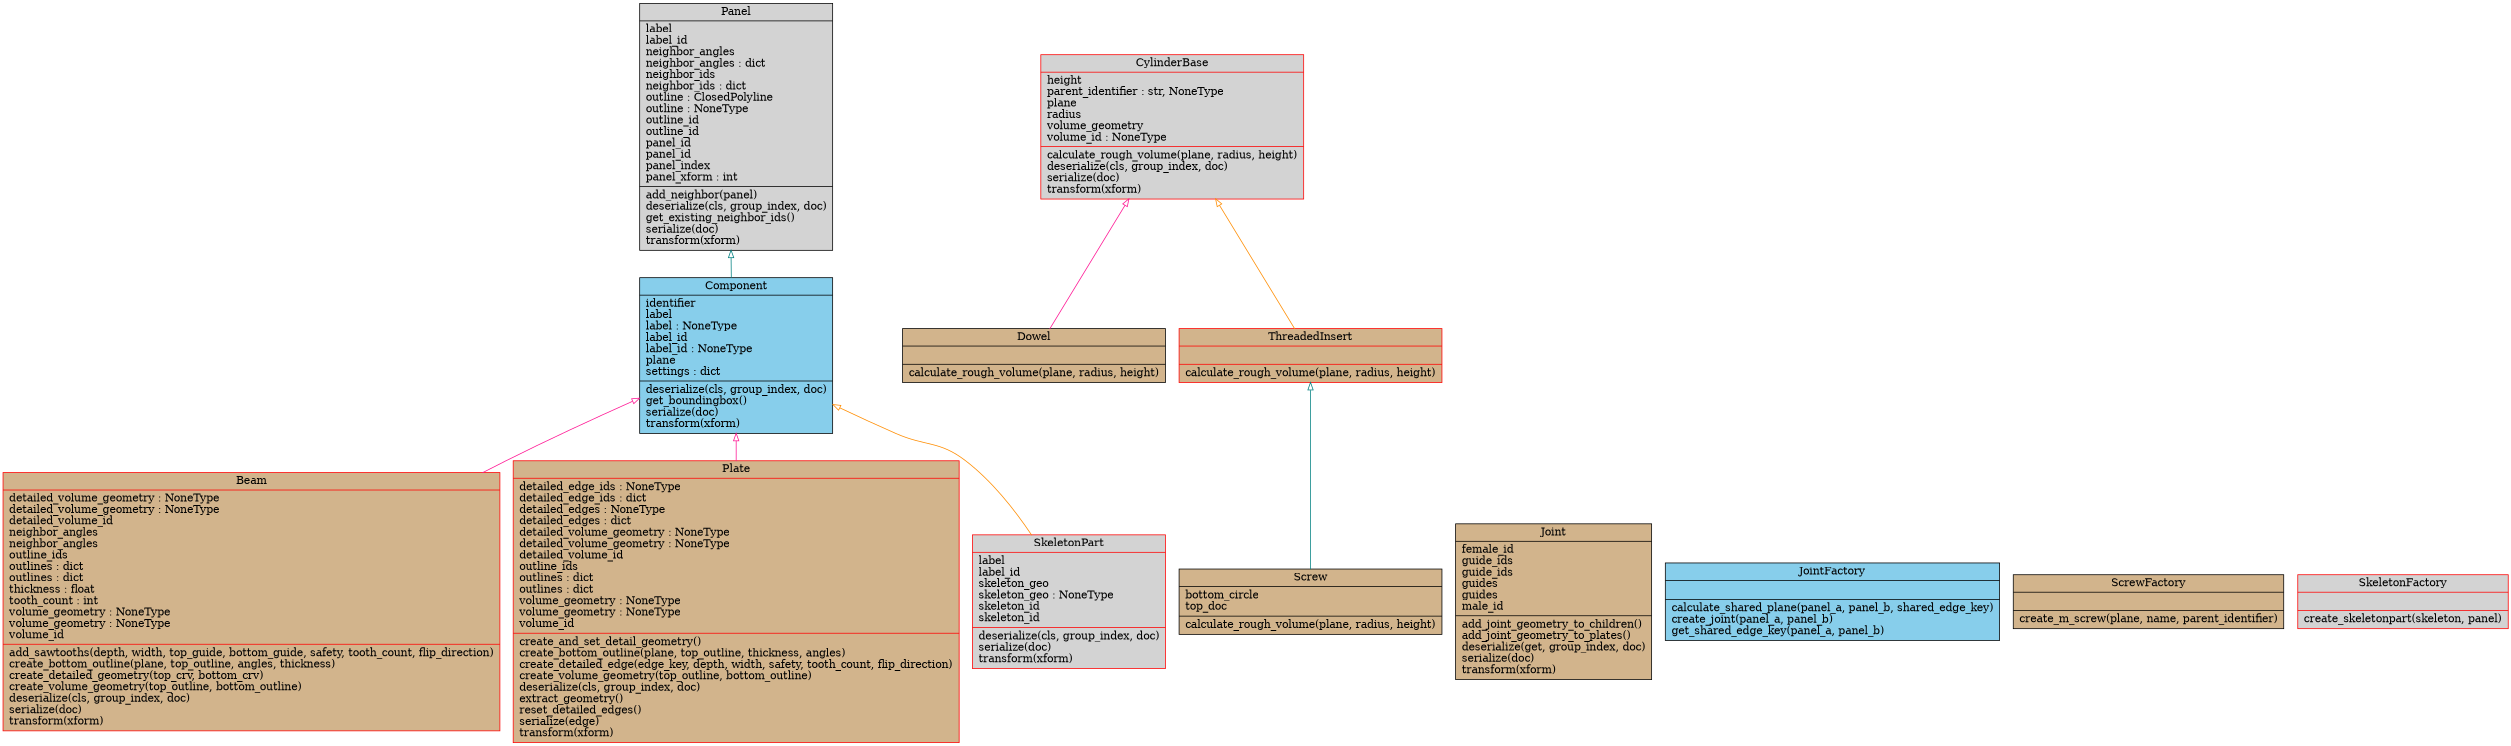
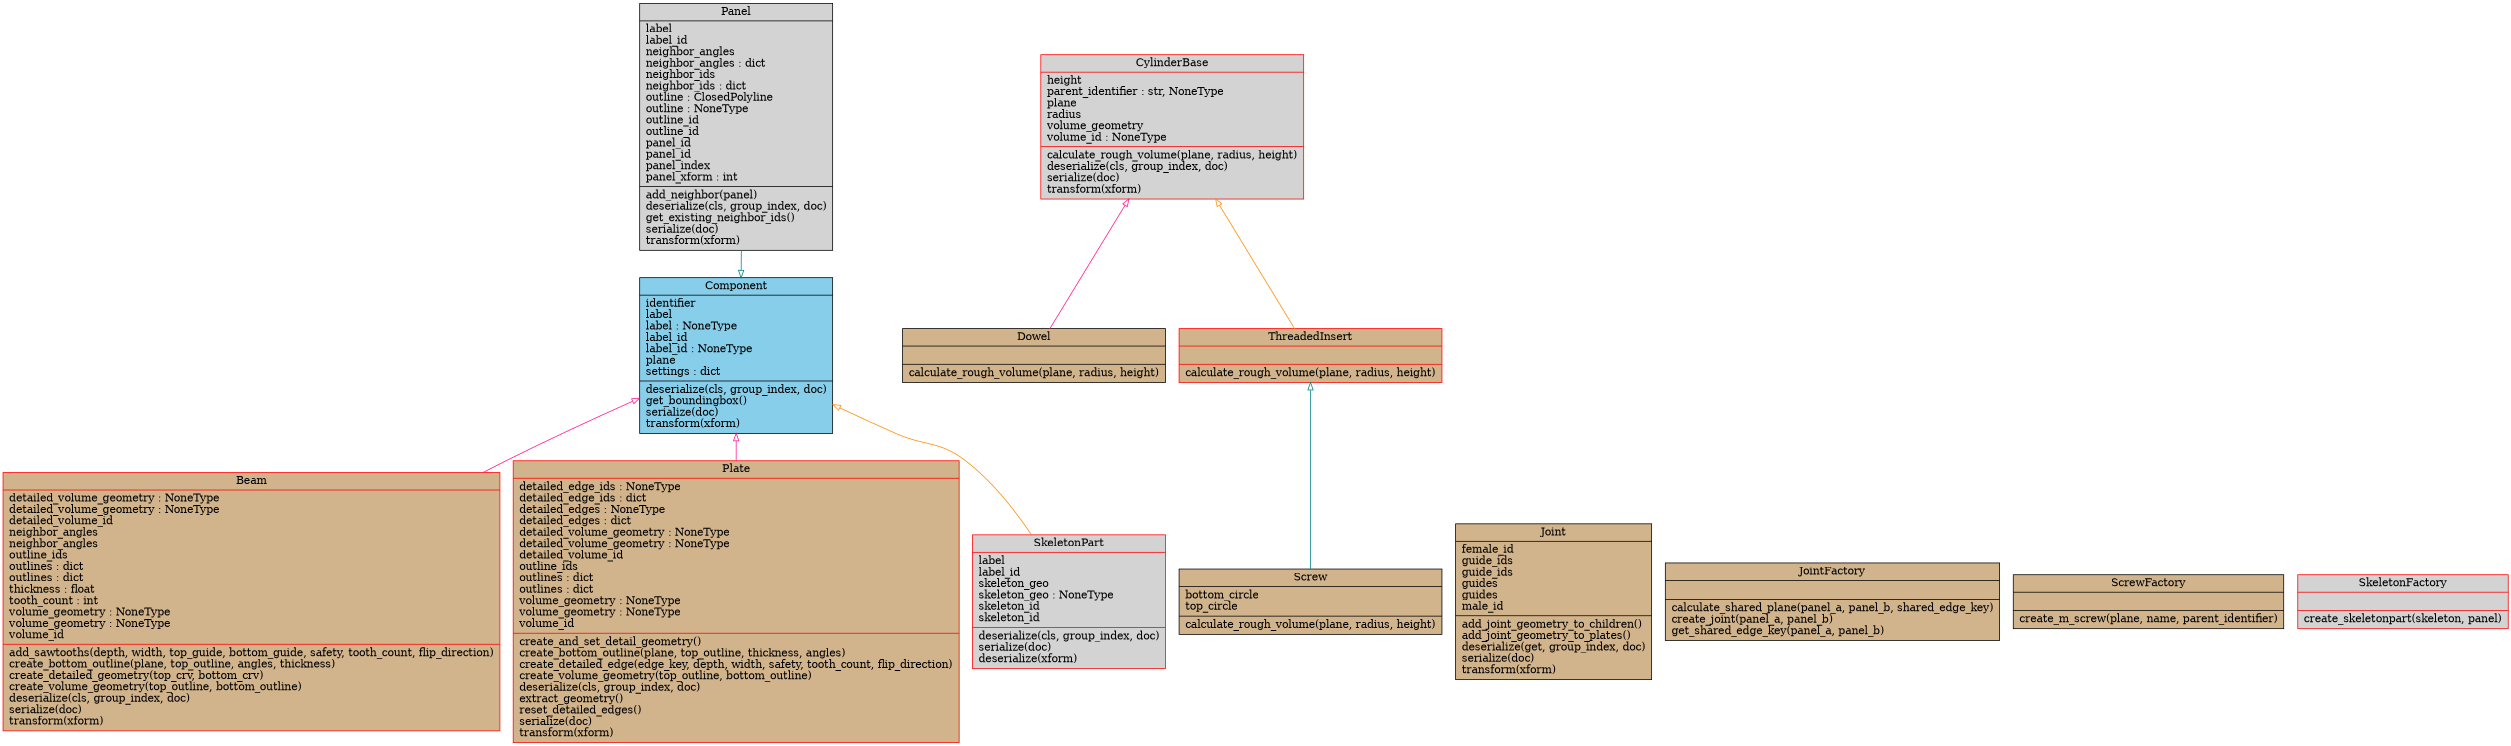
(731, 268) -> (741, 260)
(1832, 602) -> (1832, 602)
(1206, 607) -> (1212, 607)
(1026, 659) -> (1028, 659)
(560, 722) -> (556, 722)
